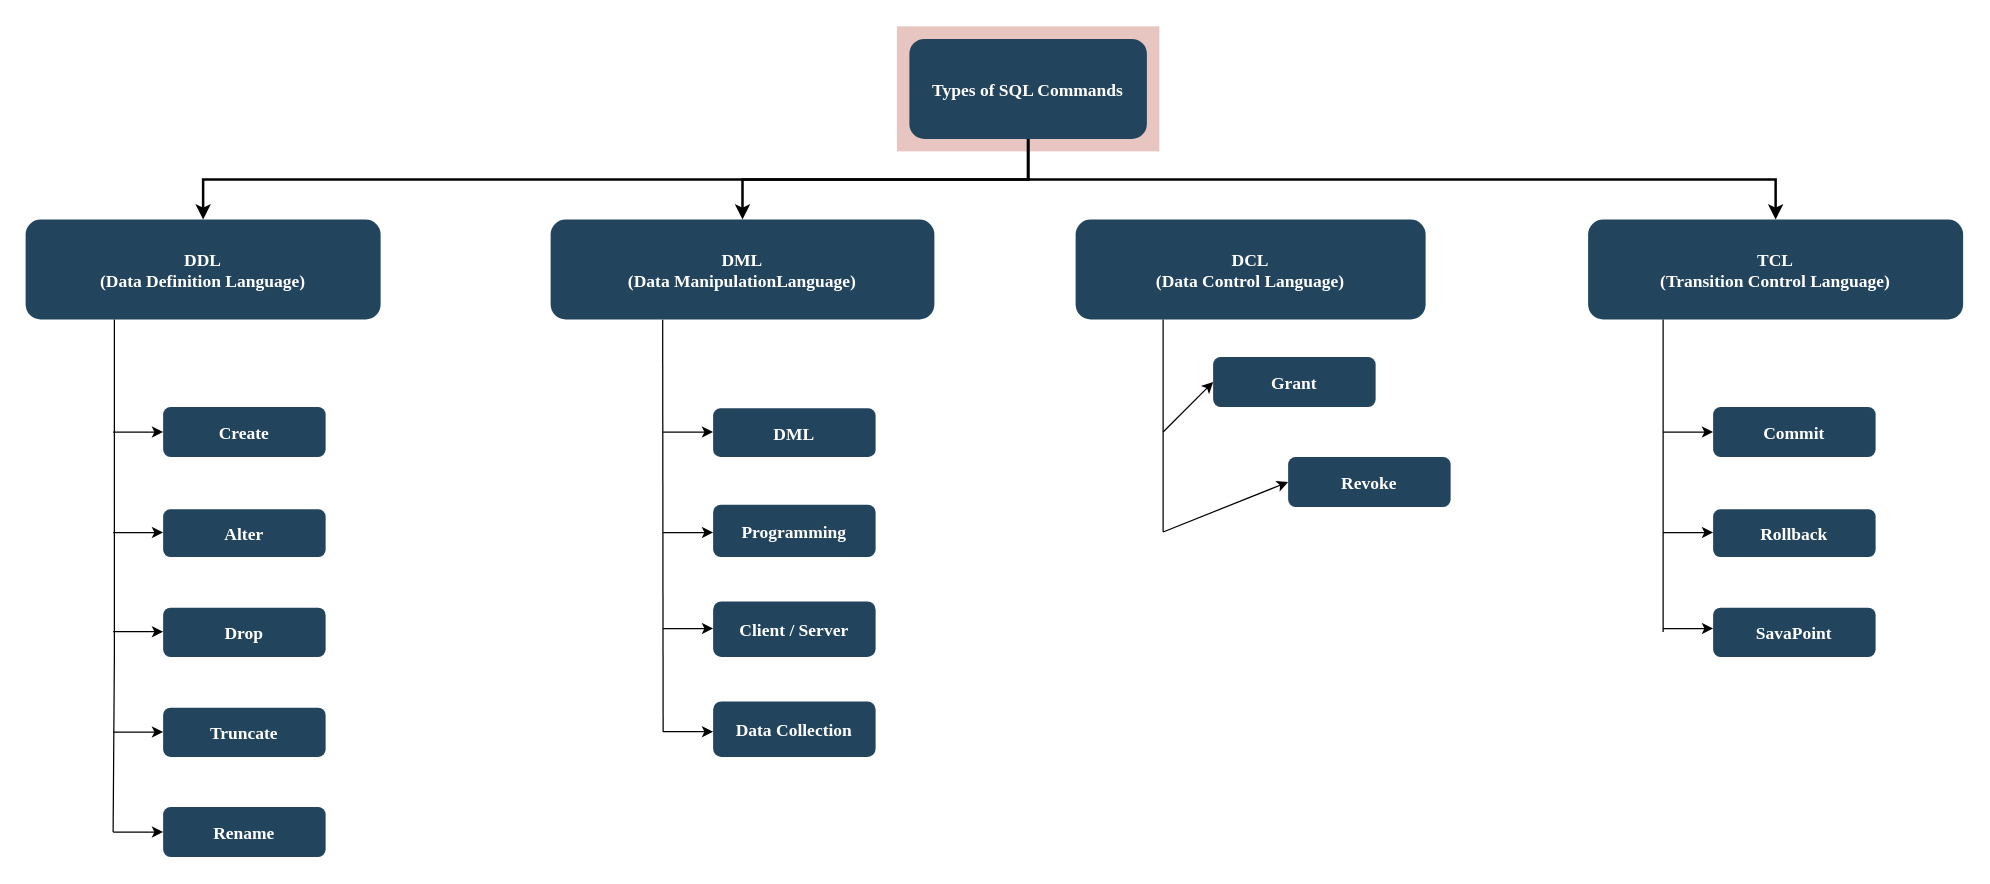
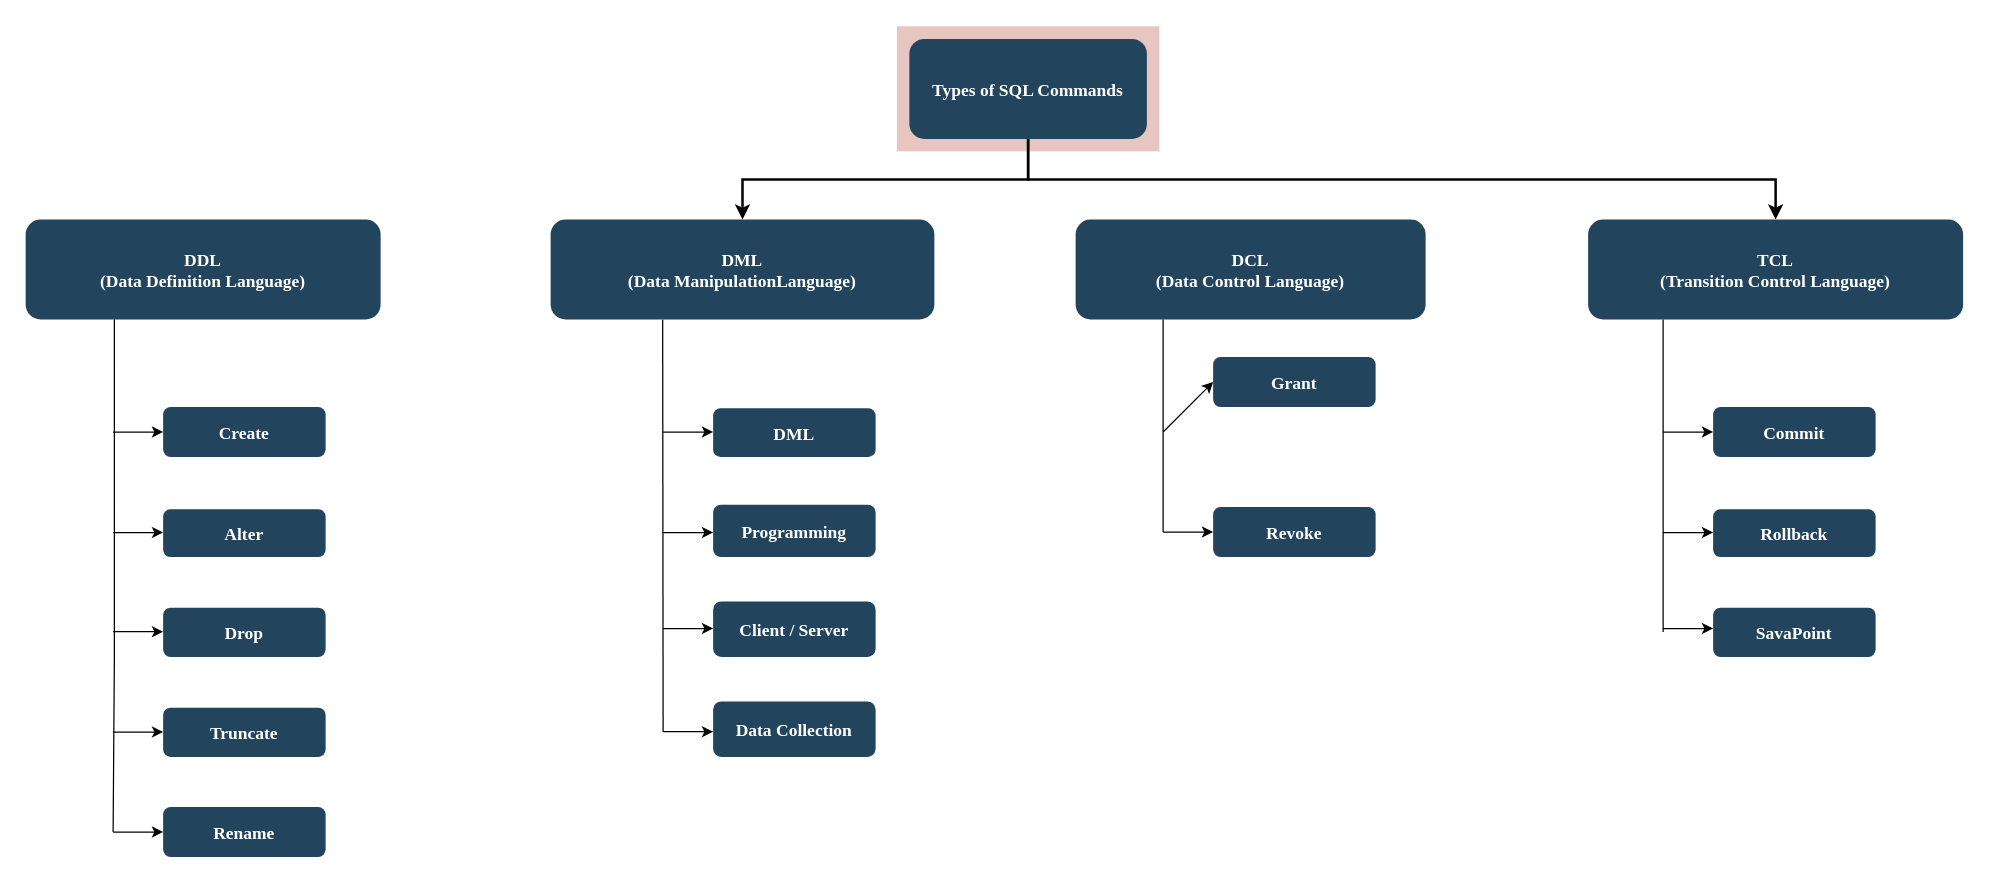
(457, 179) -> none
(1369, 482) -> (1294, 532)
